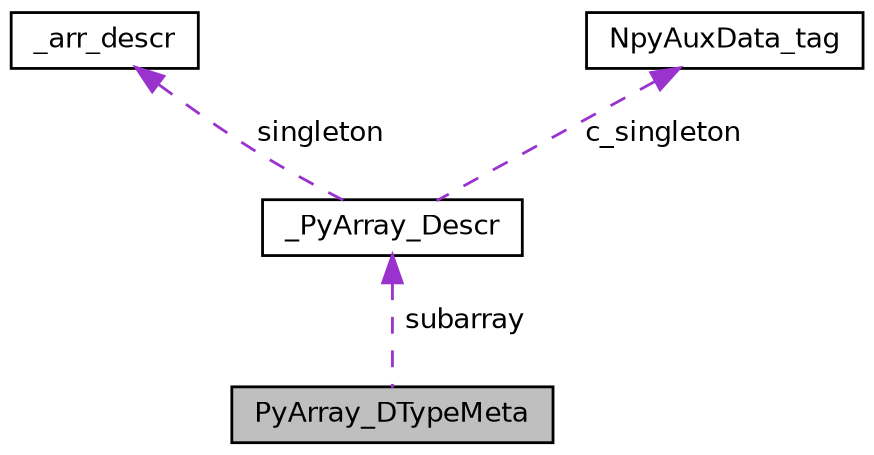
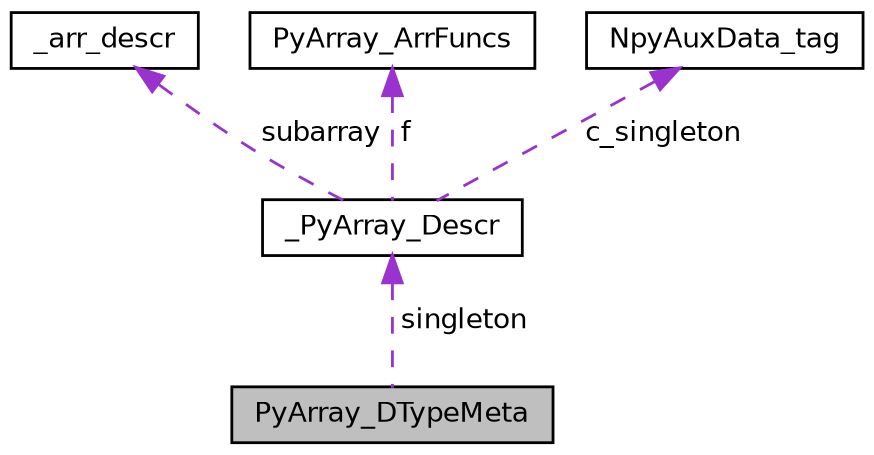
none -> (392, 40)
(317, 134) -> (317, 134)
(461, 321) -> (461, 321)
